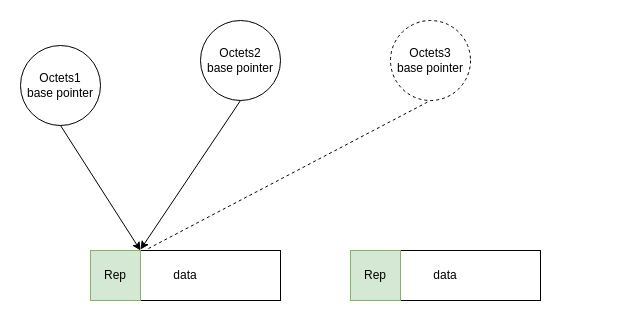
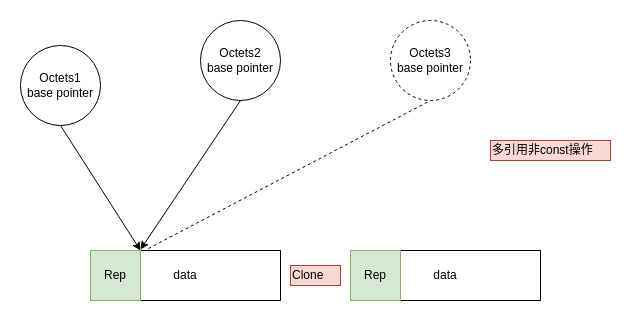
none -> (551, 151)
none -> (316, 276)
